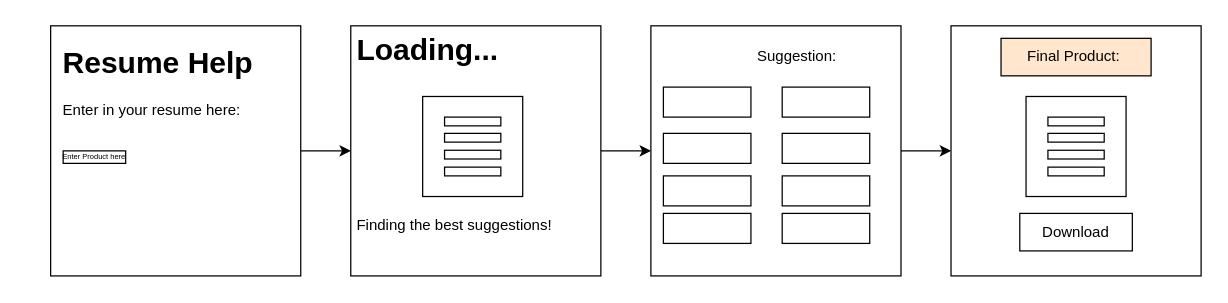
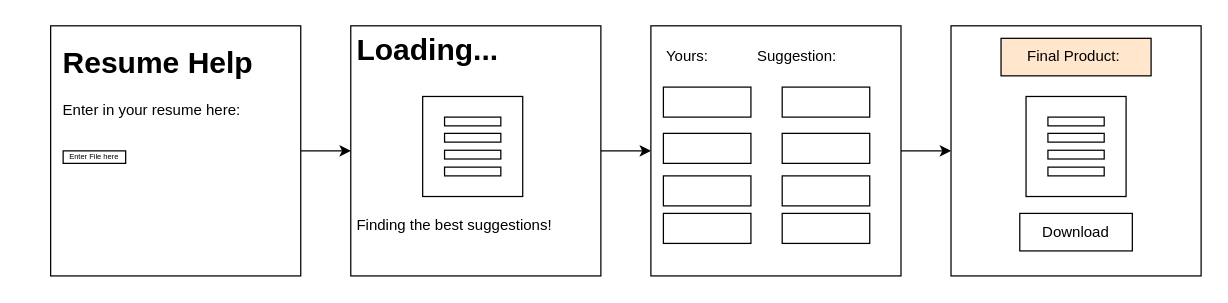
none -> (689, 57)
(94, 154) -> (94, 154)
